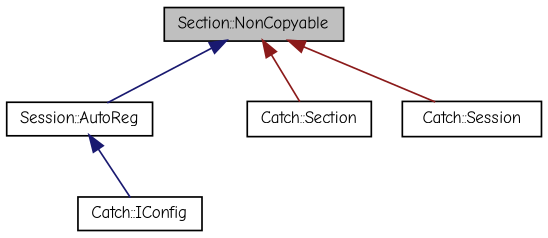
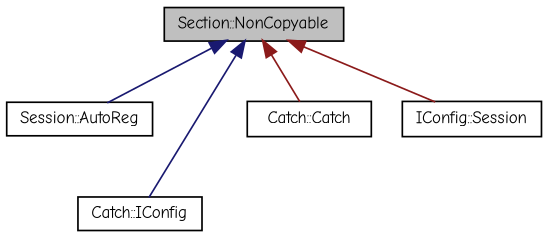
(309, 119) -> (309, 119)
(472, 119) -> (472, 119)
(114, 173) -> (192, 126)
